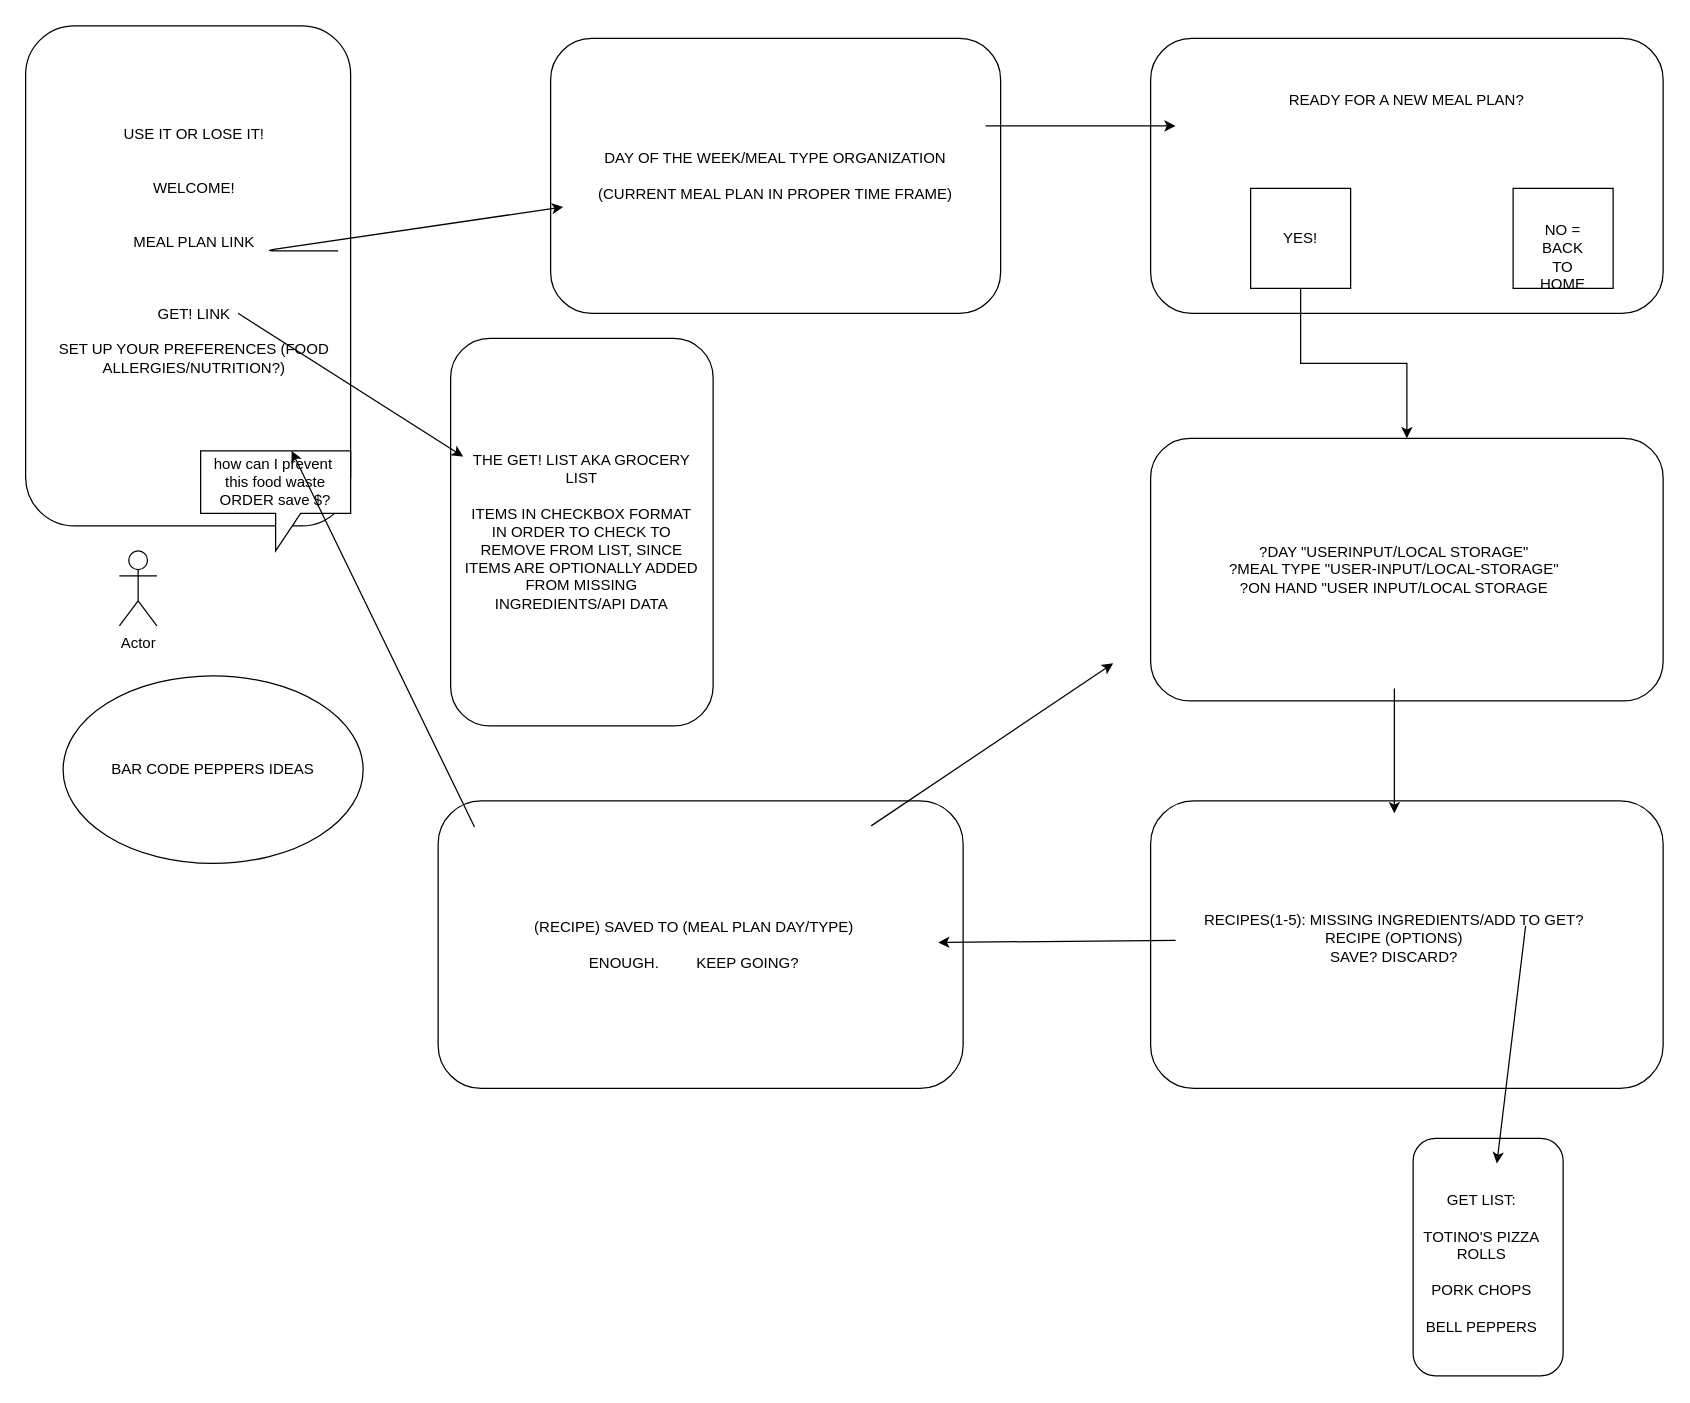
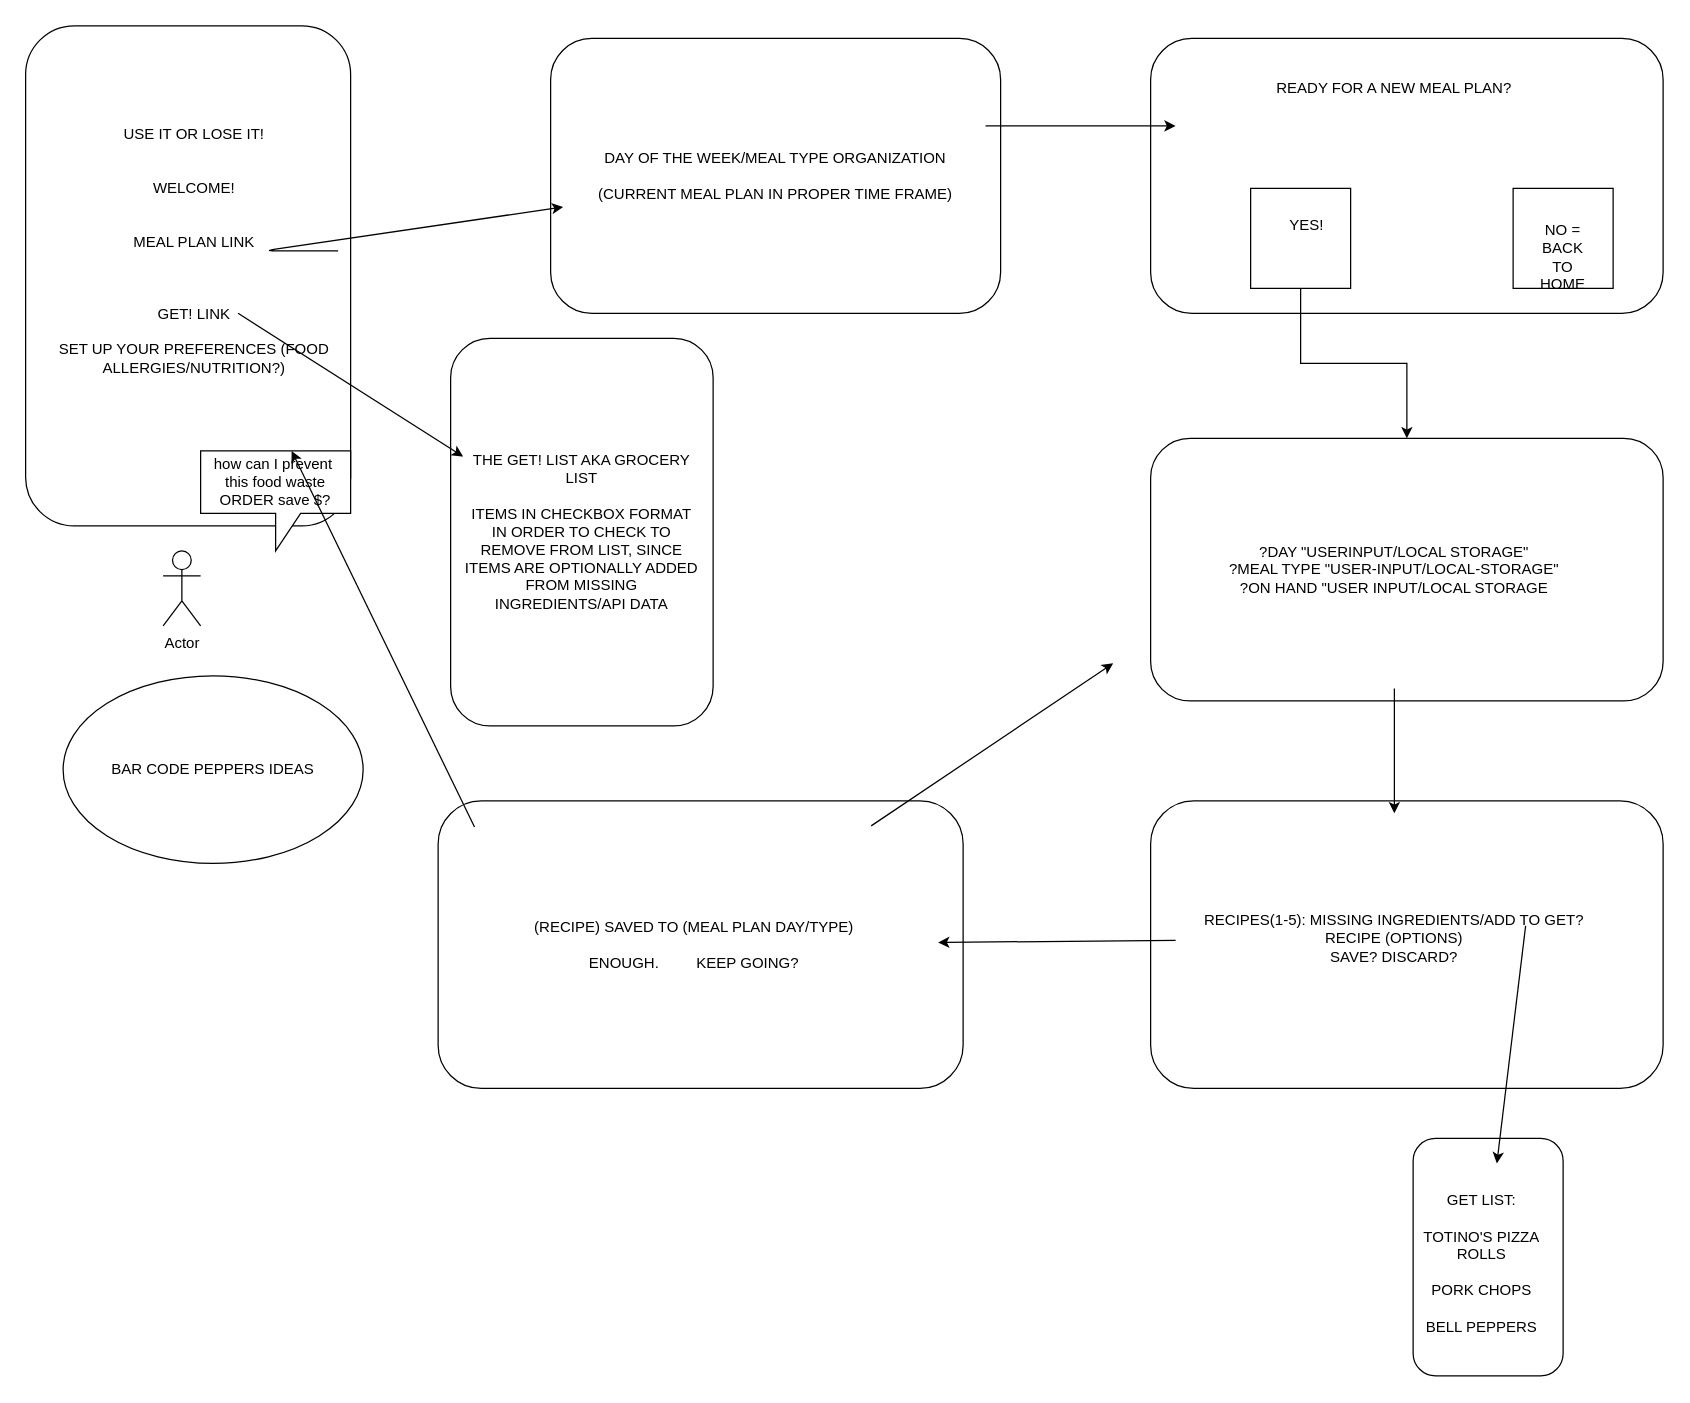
(1407, 101) -> (1394, 88)
(1301, 238) -> (1307, 226)
(138, 588) -> (182, 588)
